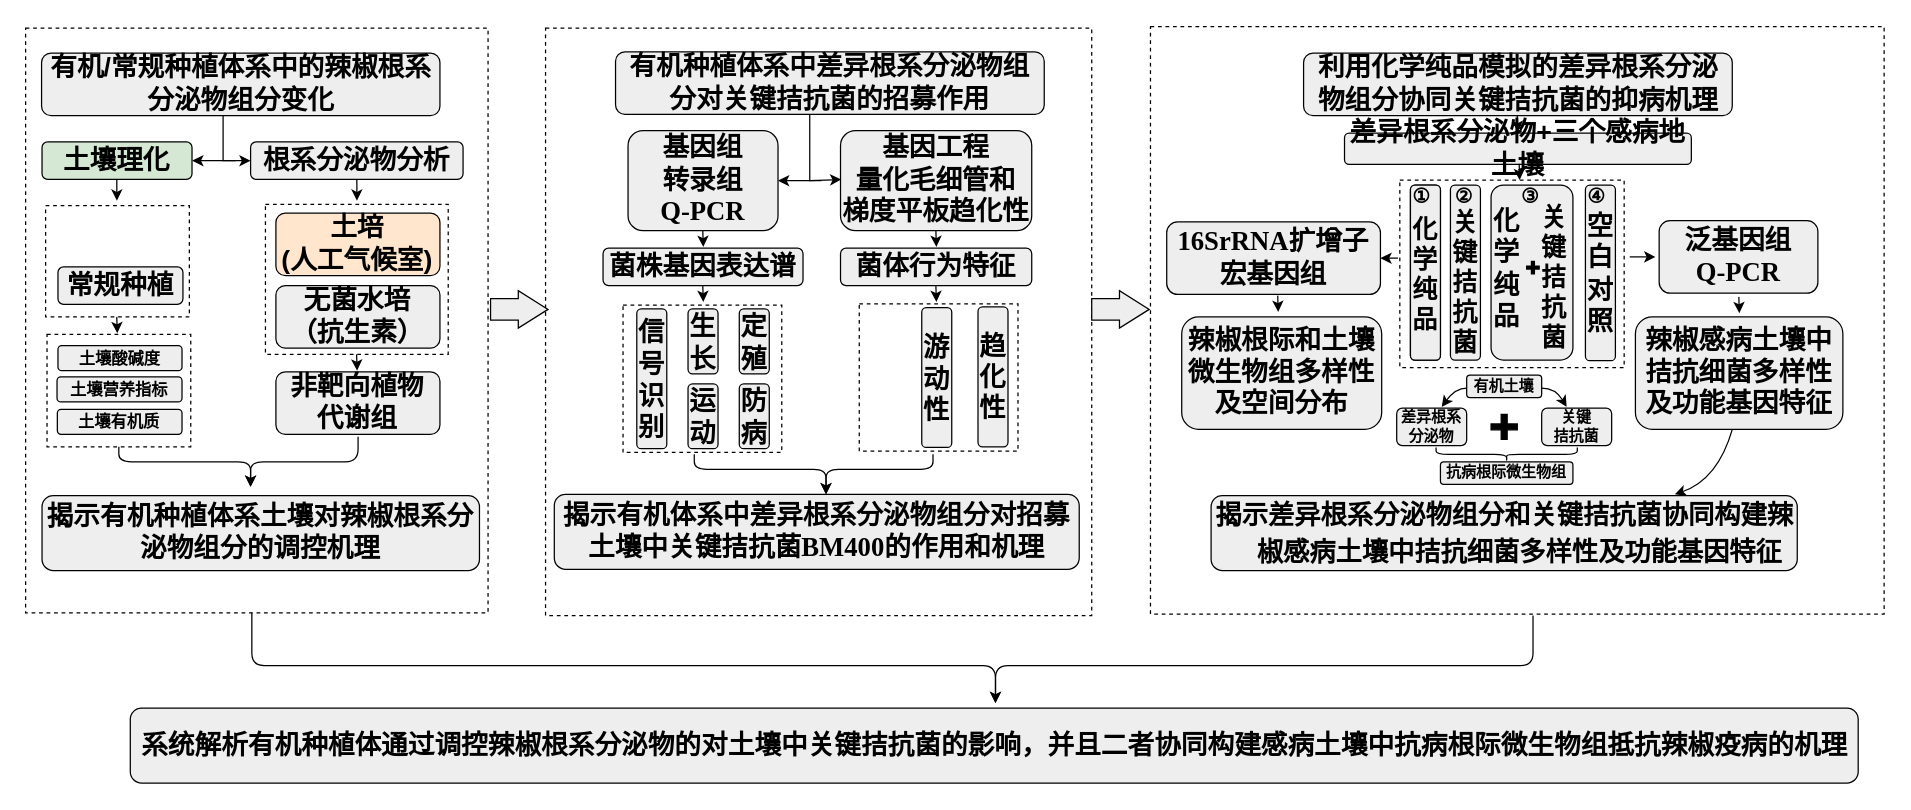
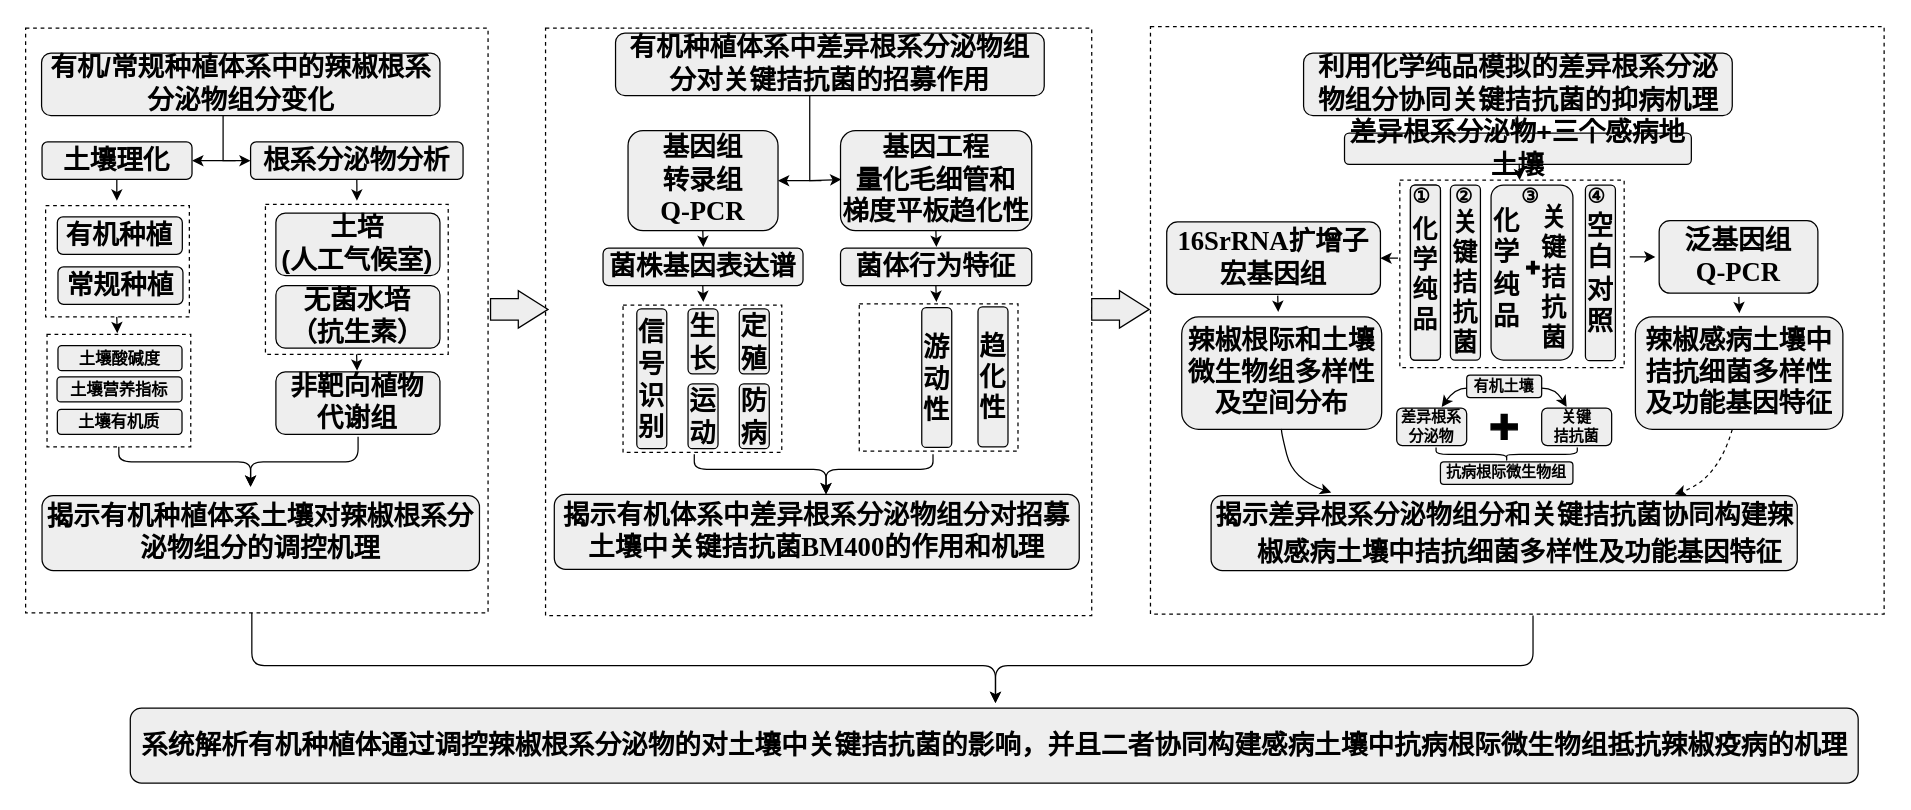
(830, 83) -> (830, 64)
(117, 161) -> (117, 161)
none -> (120, 236)
(358, 244) -> (358, 244)
(1715, 467) -> (1715, 467)
none -> (1293, 468)
